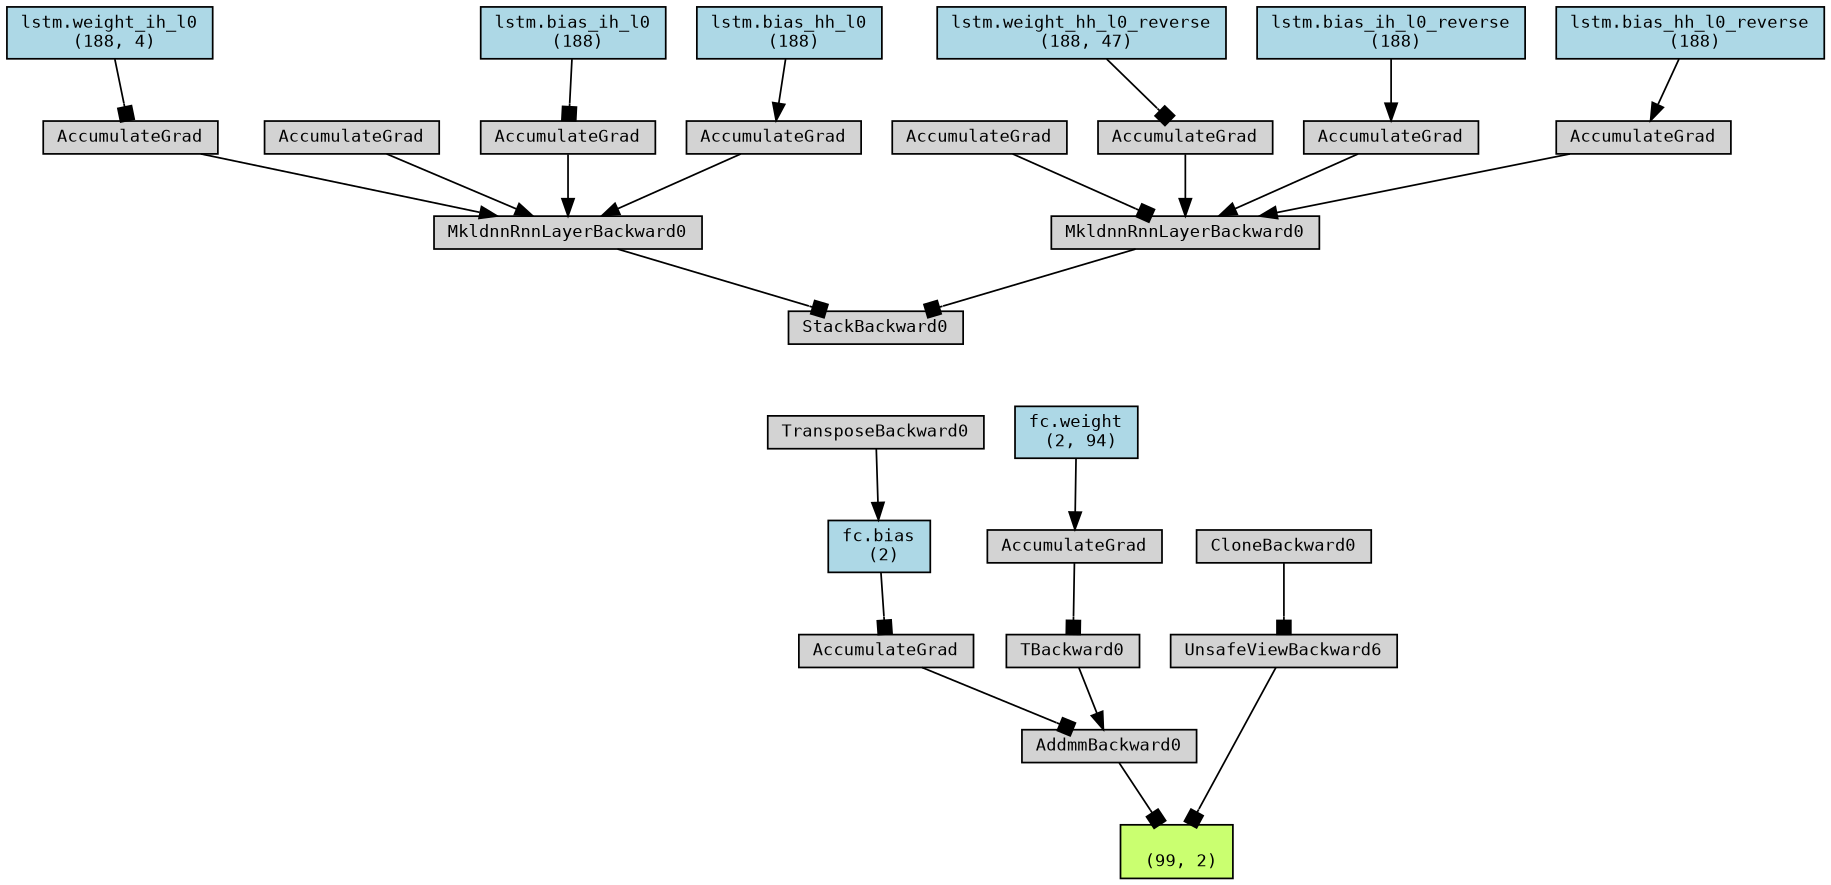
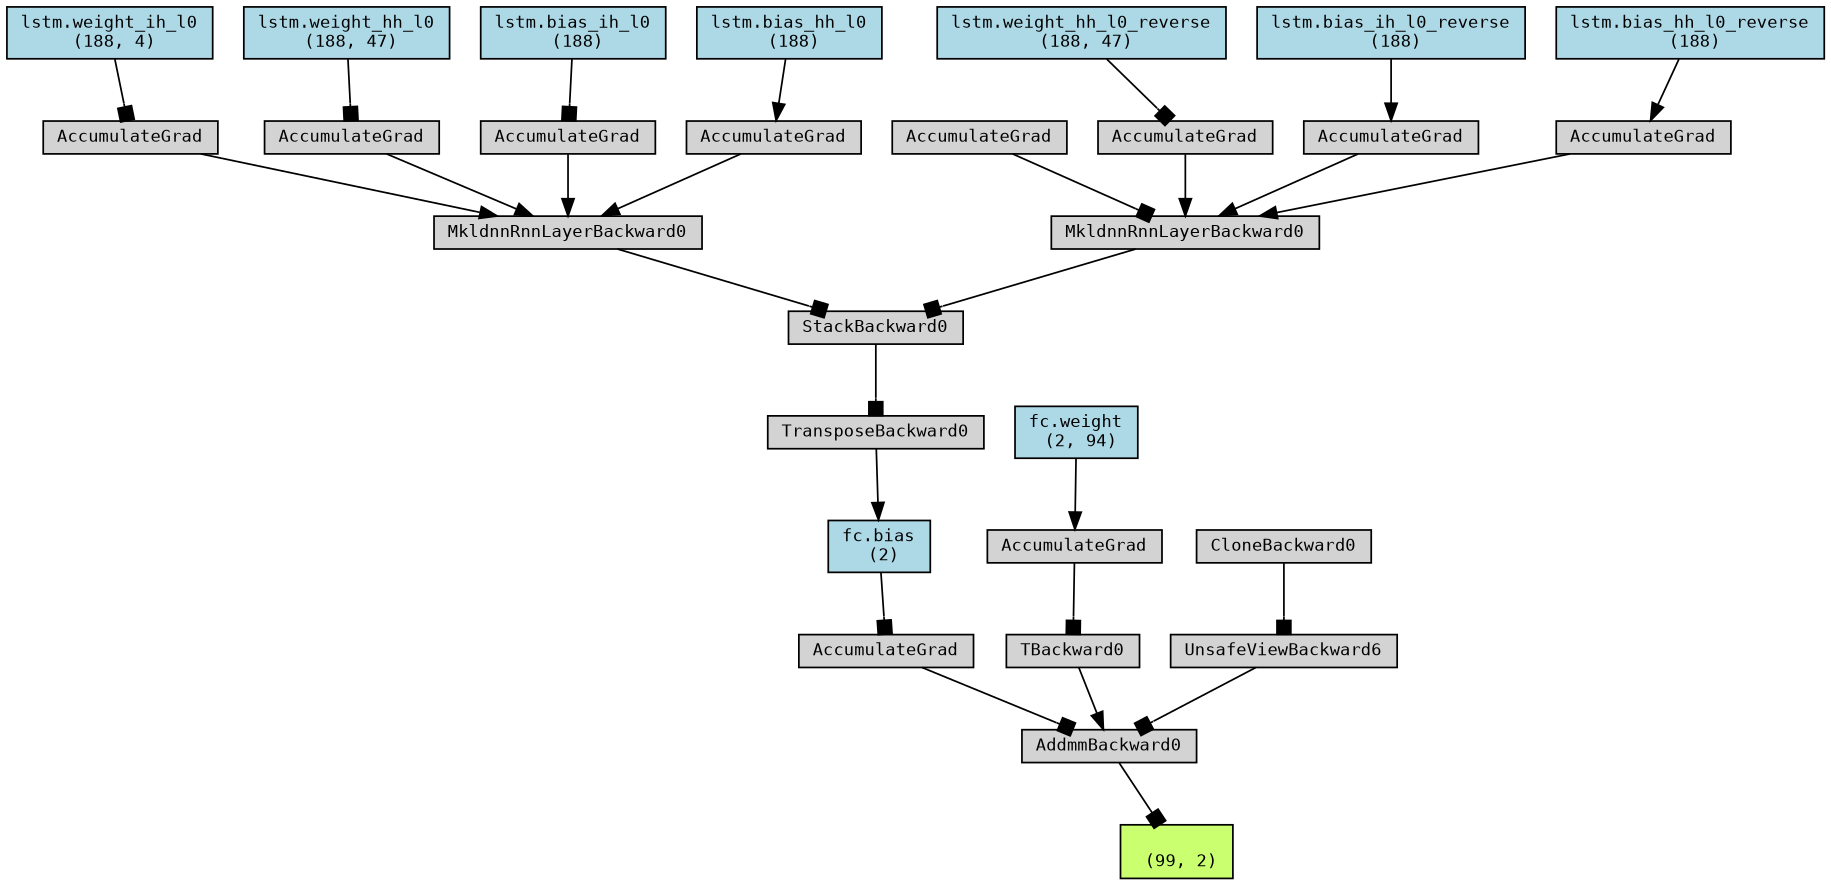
none -> (347, 33)
none -> (876, 371)
(1237, 738) -> (1205, 694)
